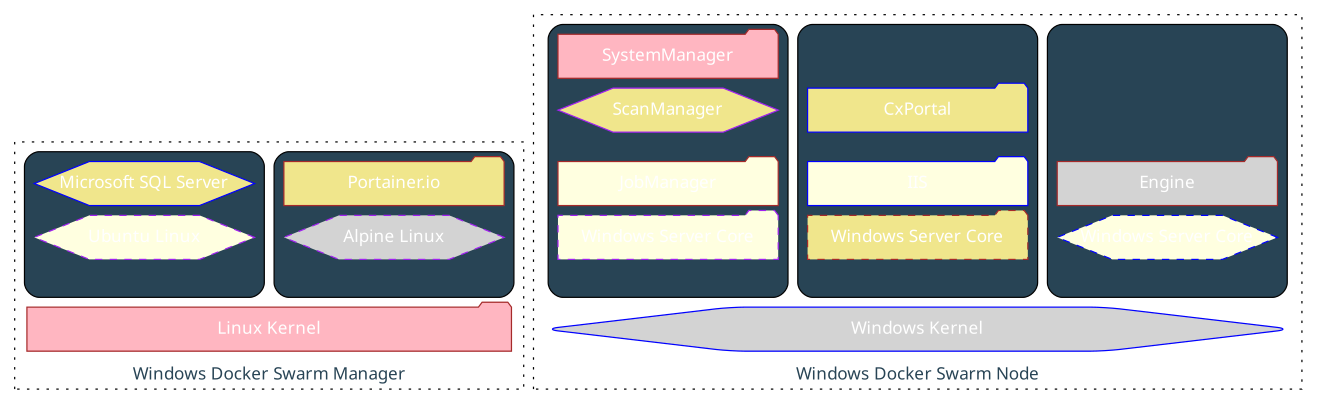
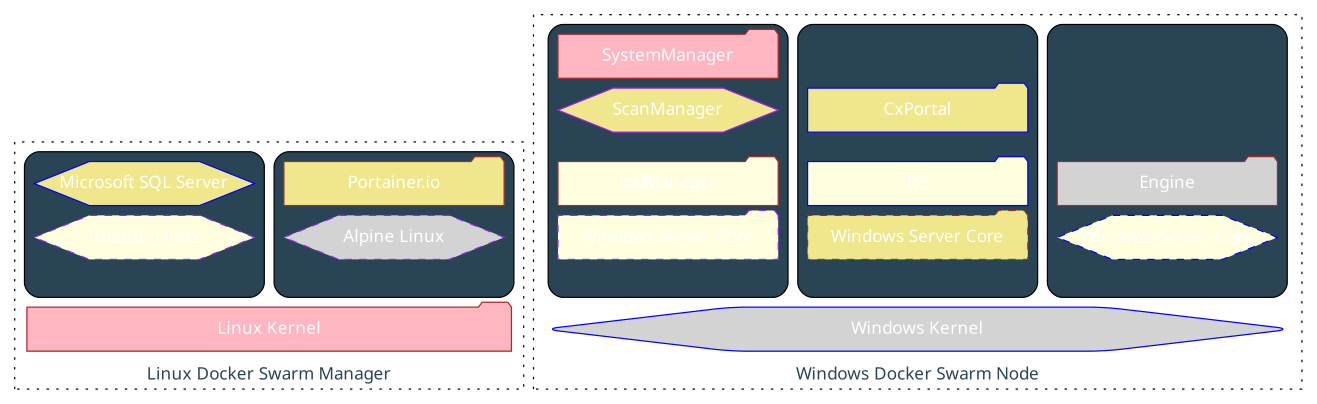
(269, 375) -> (269, 375)
